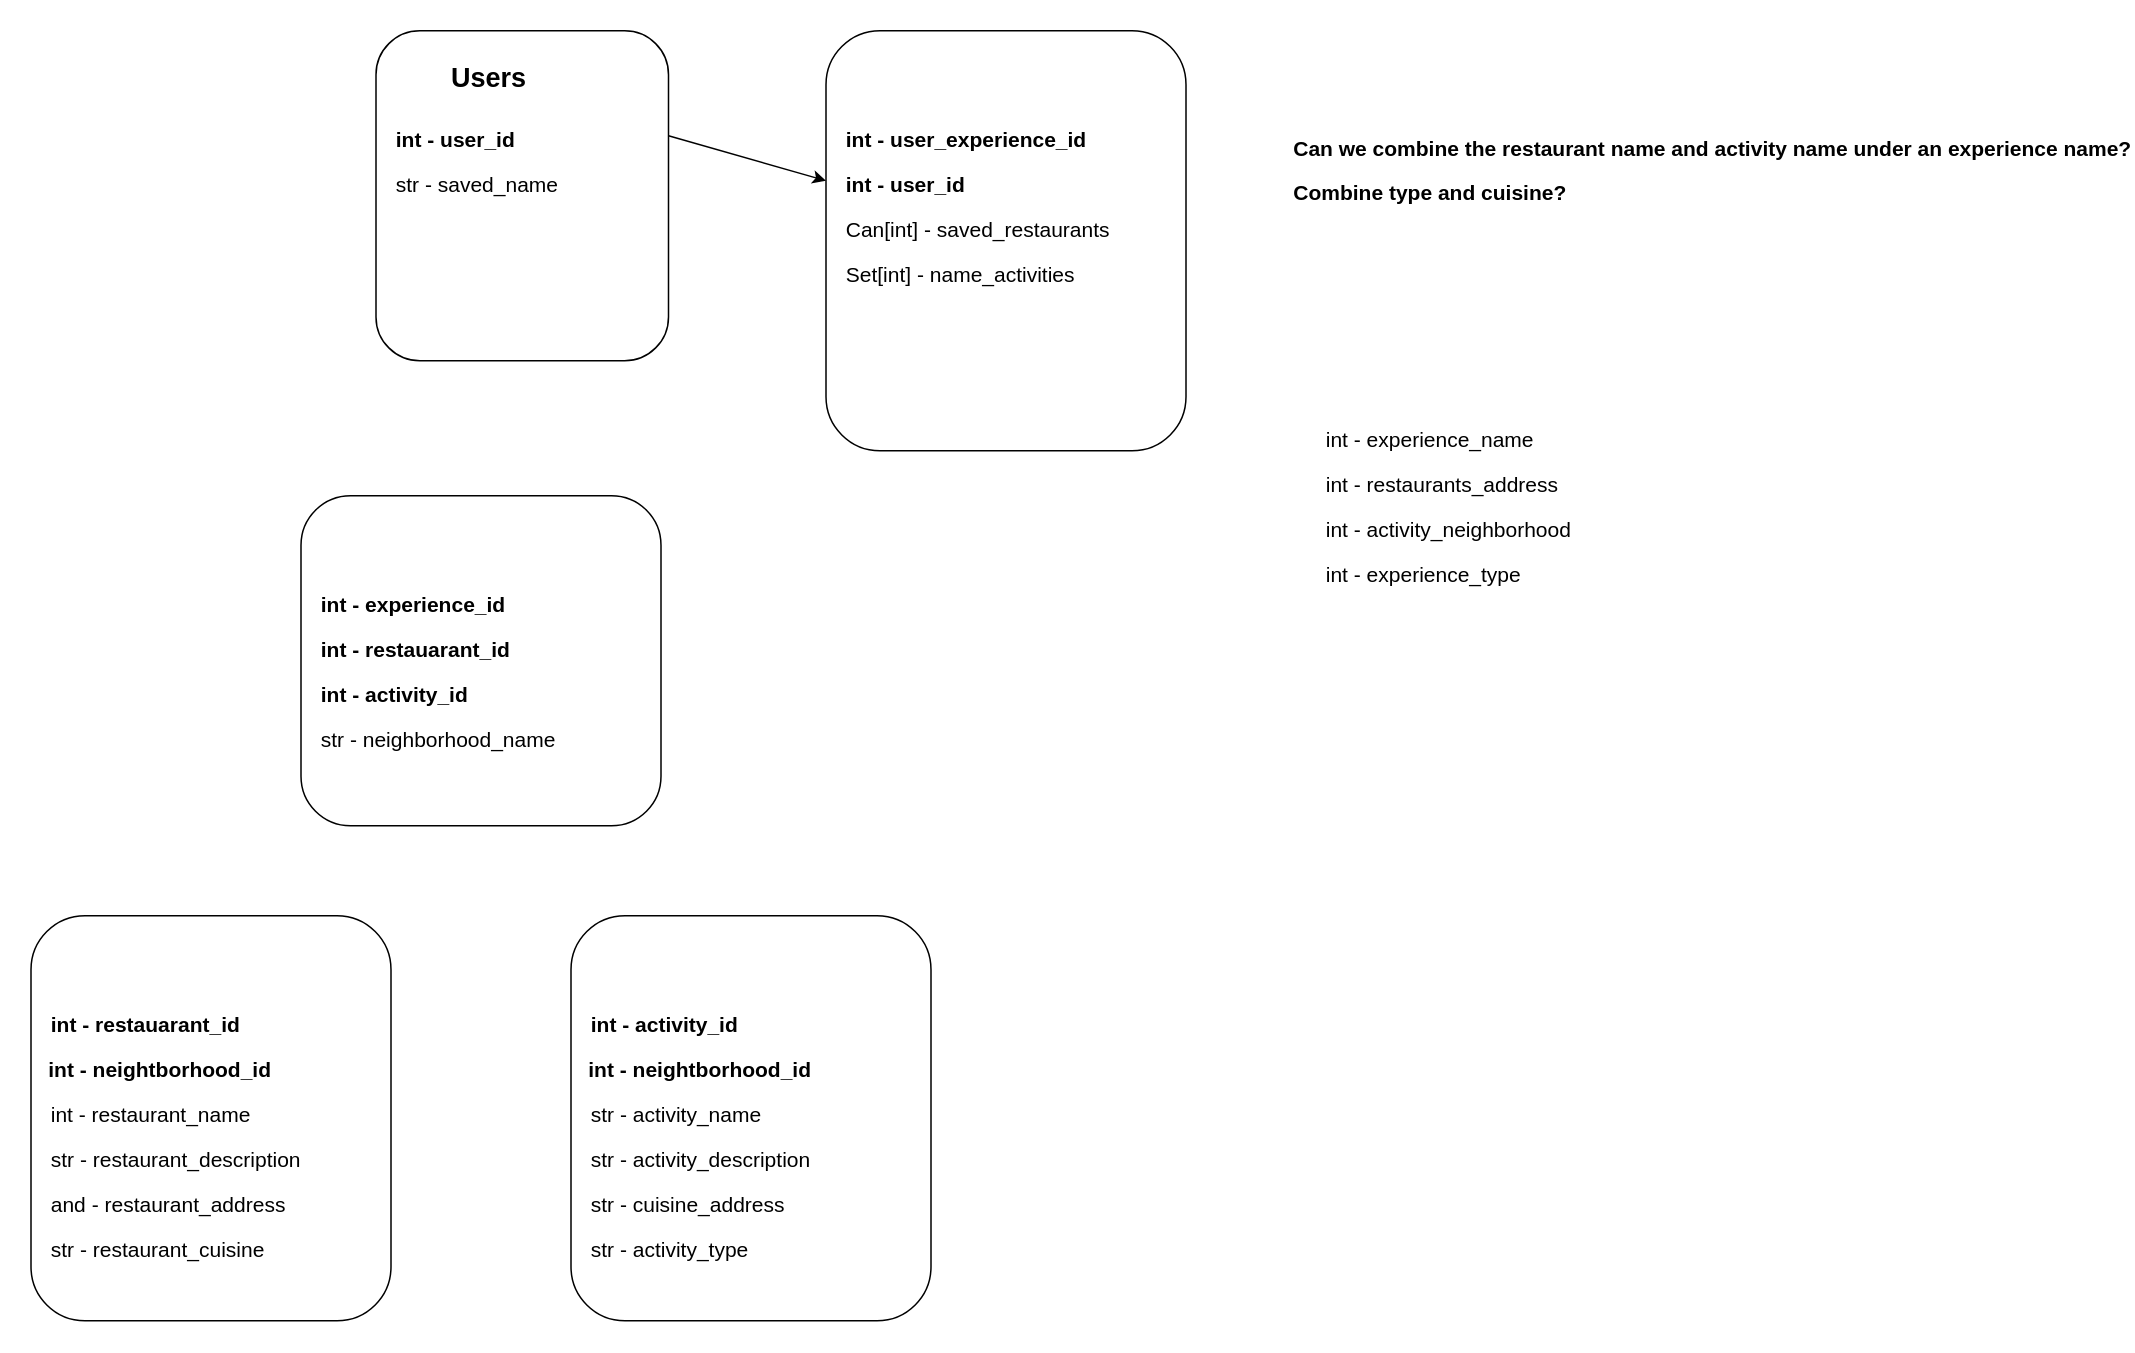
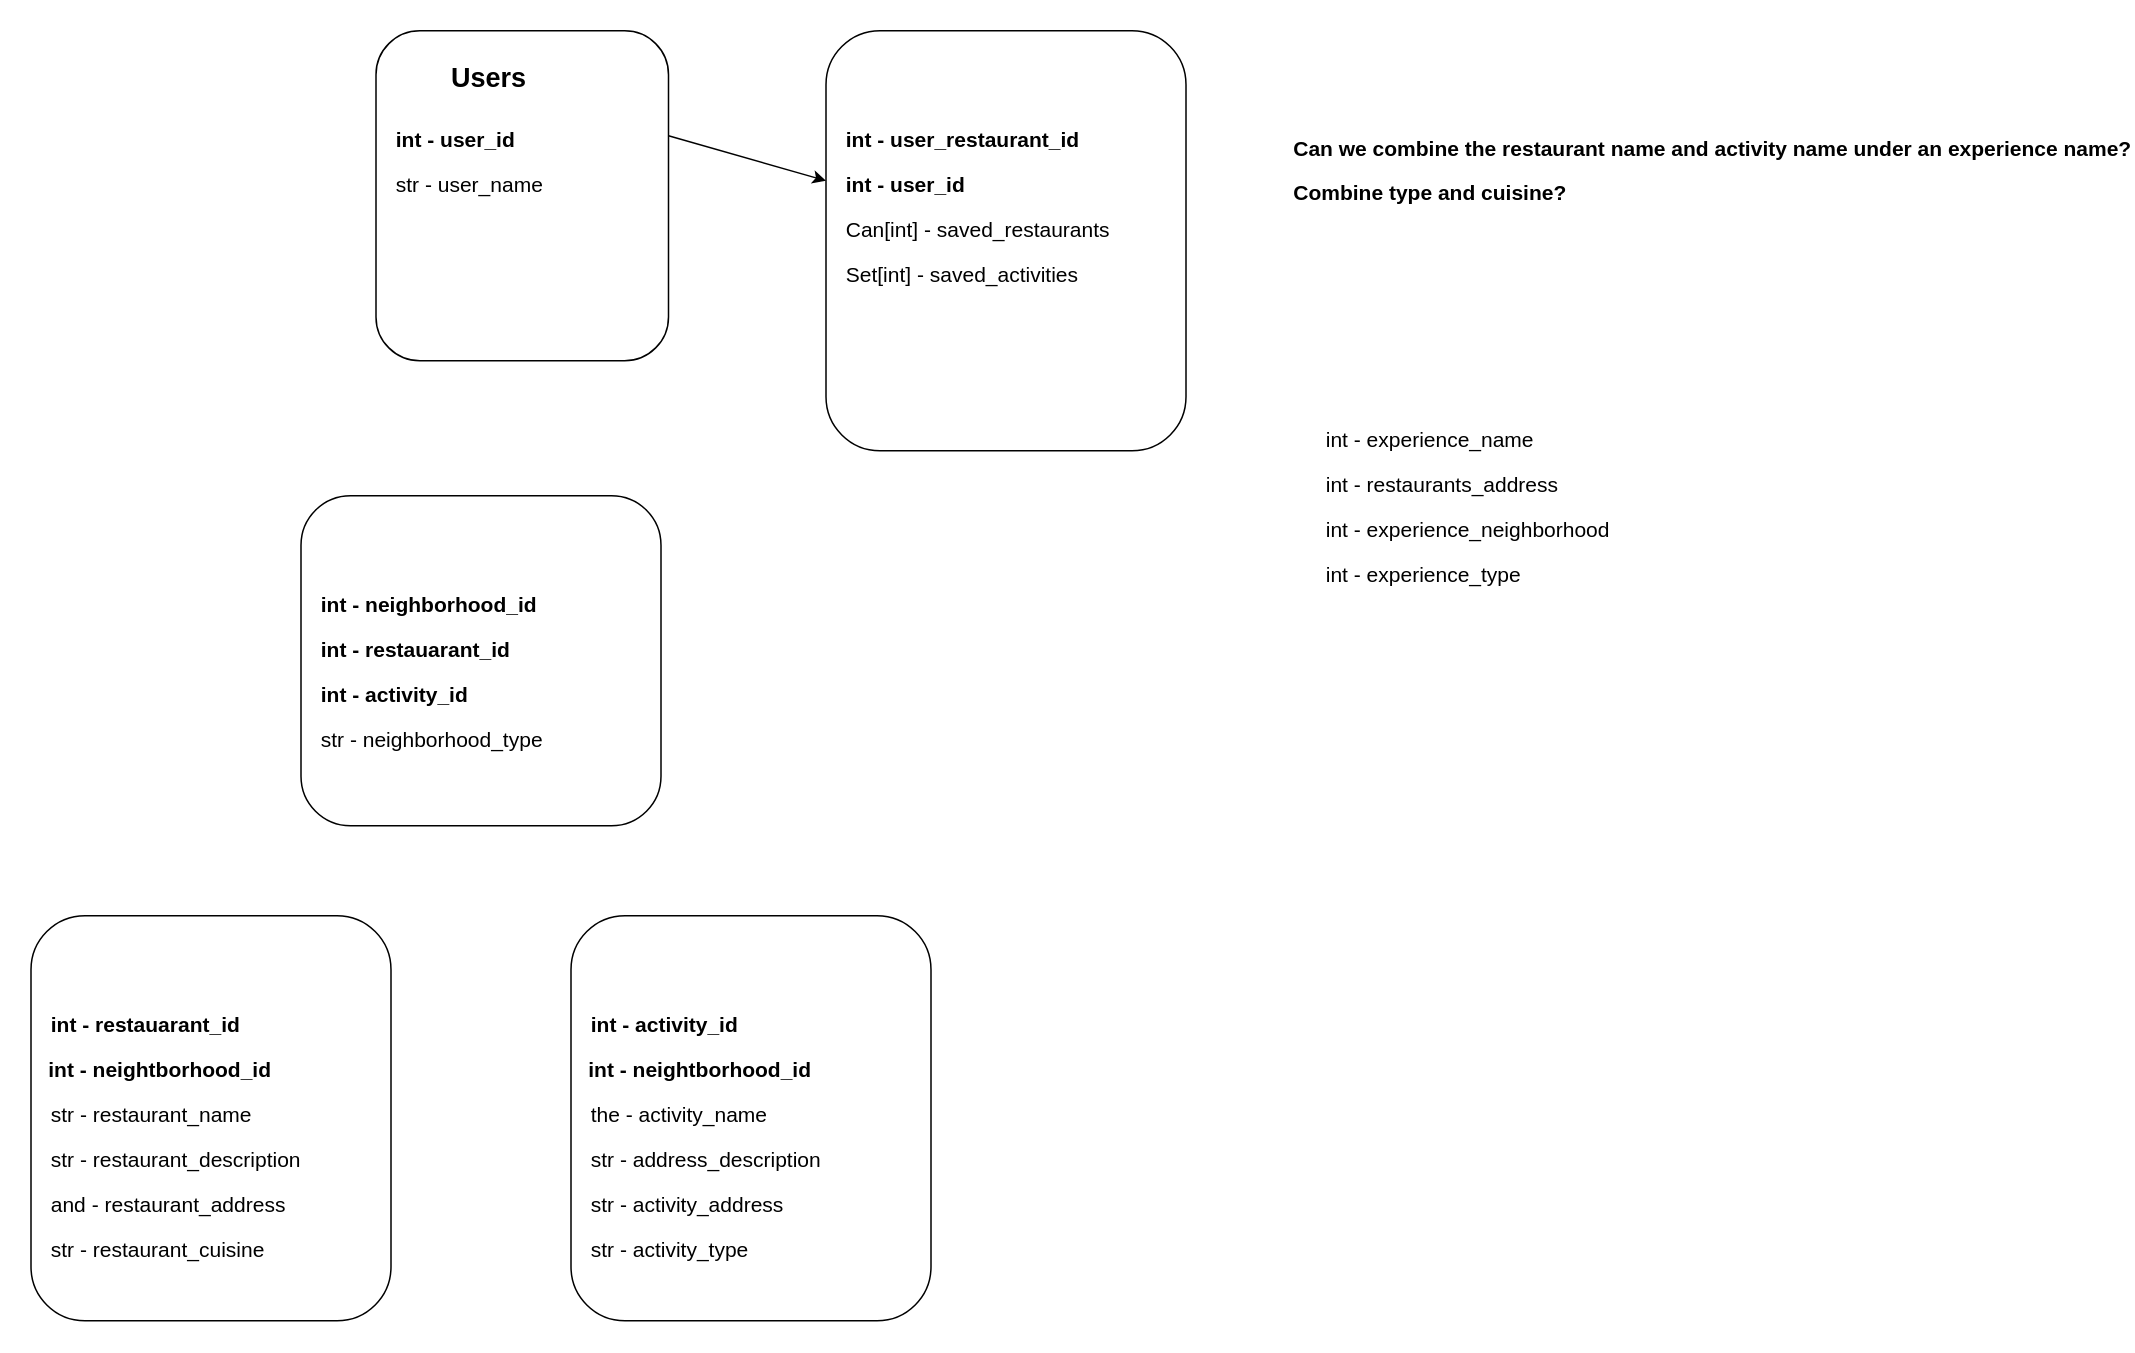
(1047, 136) -> (1052, 136)
(531, 181) -> (521, 181)
(1067, 271) -> (1078, 271)
(1553, 526) -> (1578, 526)
(472, 601) -> (492, 601)
(522, 736) -> (522, 736)
(231, 1111) -> (236, 1111)
(747, 1111) -> (747, 1111)
(808, 1156) -> (807, 1156)
(767, 1201) -> (777, 1201)
